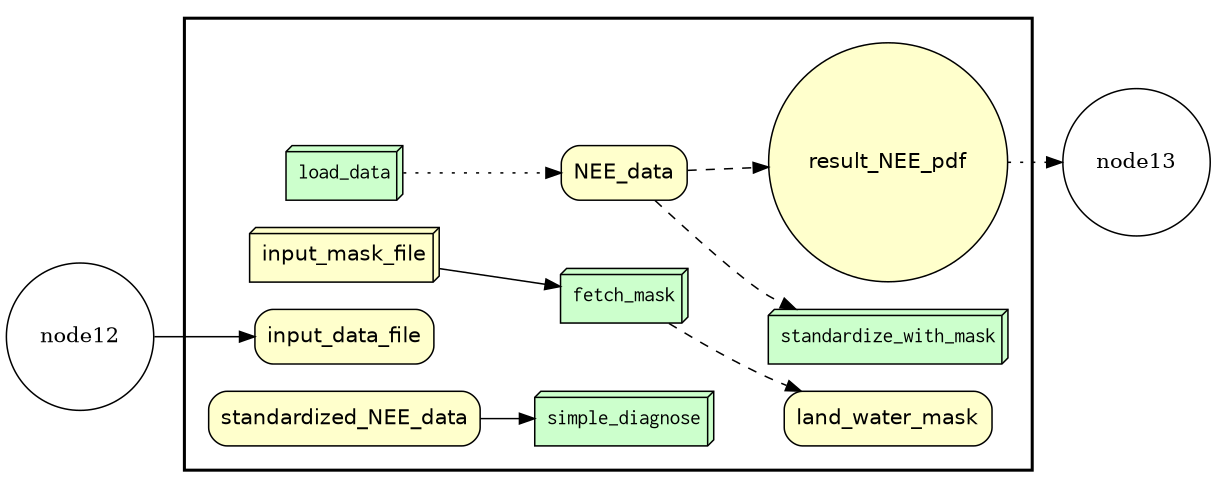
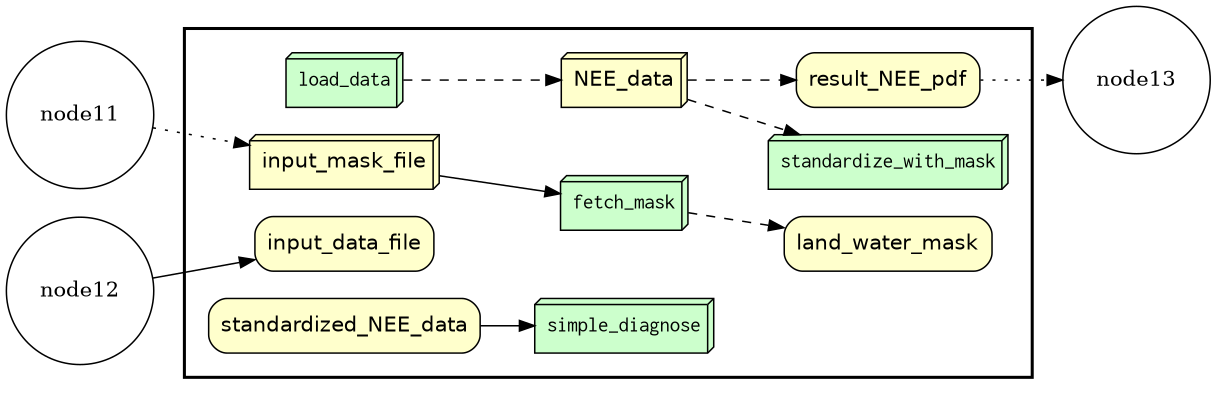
none -> (80, 115)
(888, 162) -> (888, 80)
(474, 173) -> (474, 80)
(624, 173) -> (624, 80)
